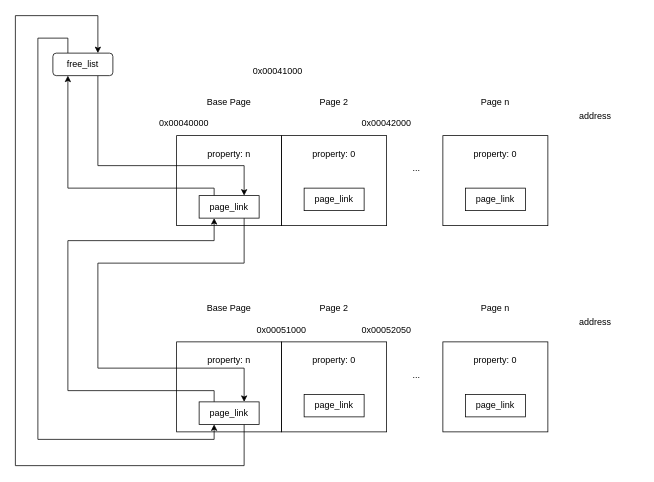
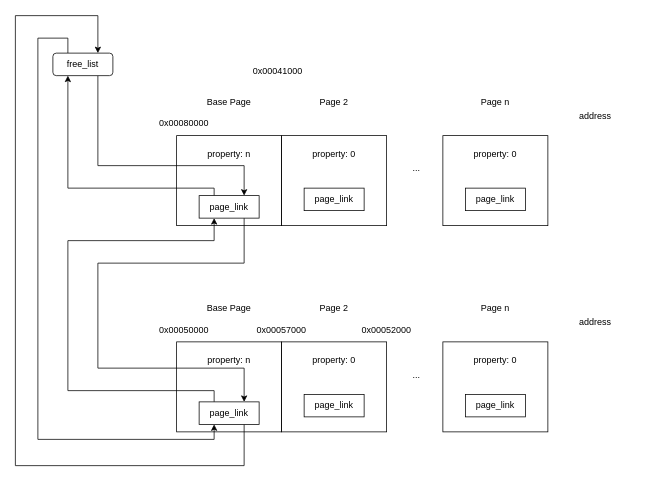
(185, 124) -> (185, 124)
(390, 124) -> none
none -> (188, 330)
(282, 330) -> (282, 330)
(387, 330) -> (387, 330)
